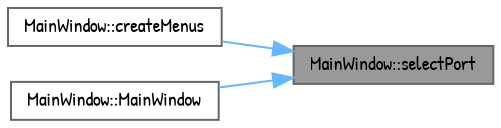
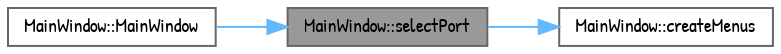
(248, 45) -> (513, 27)
